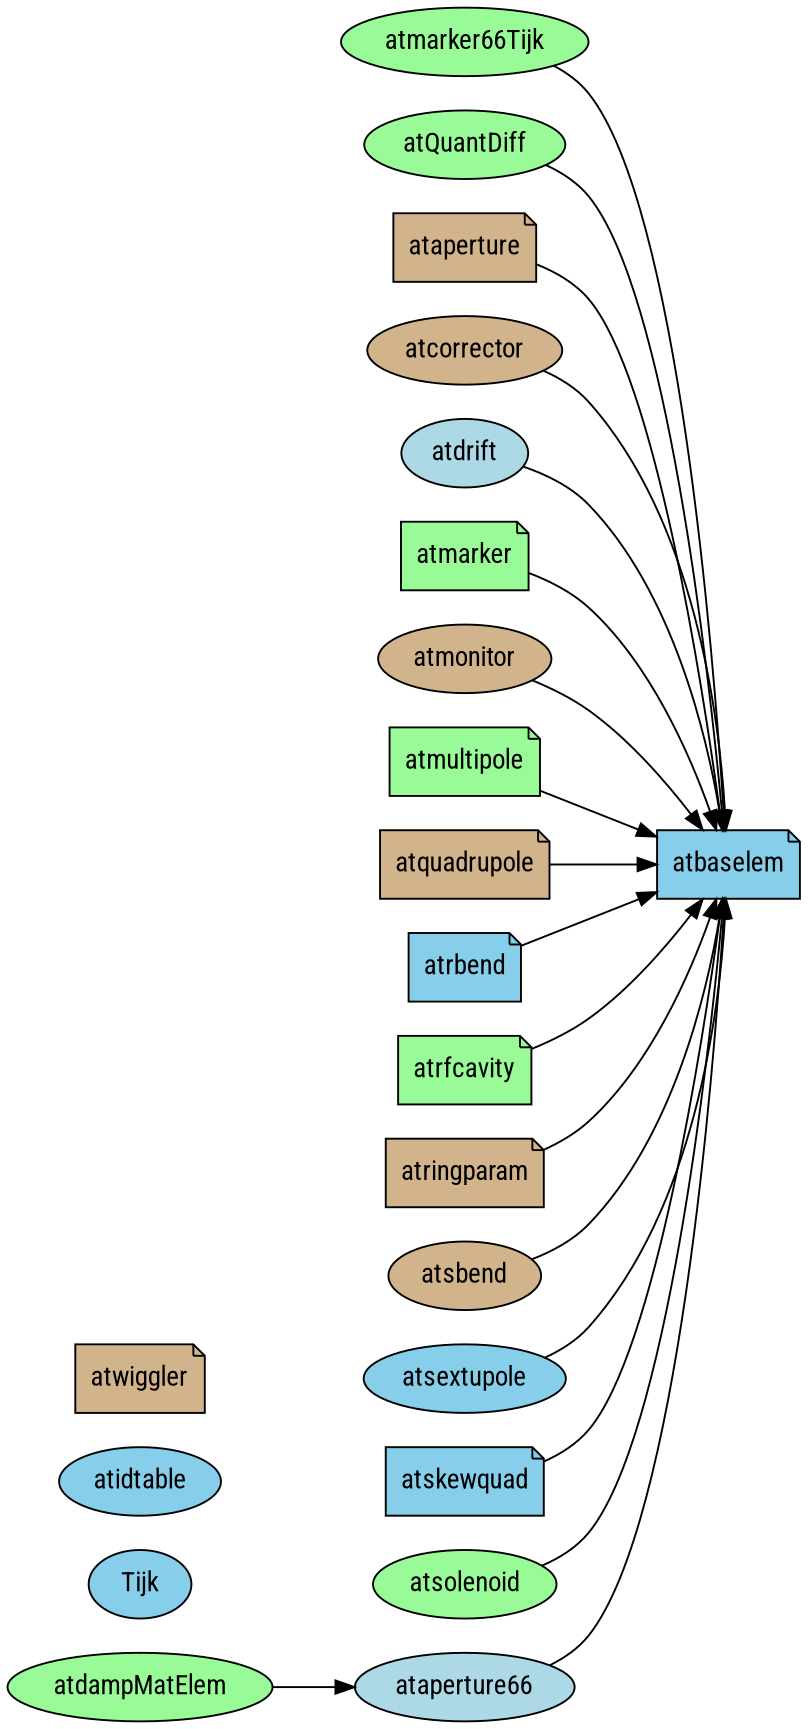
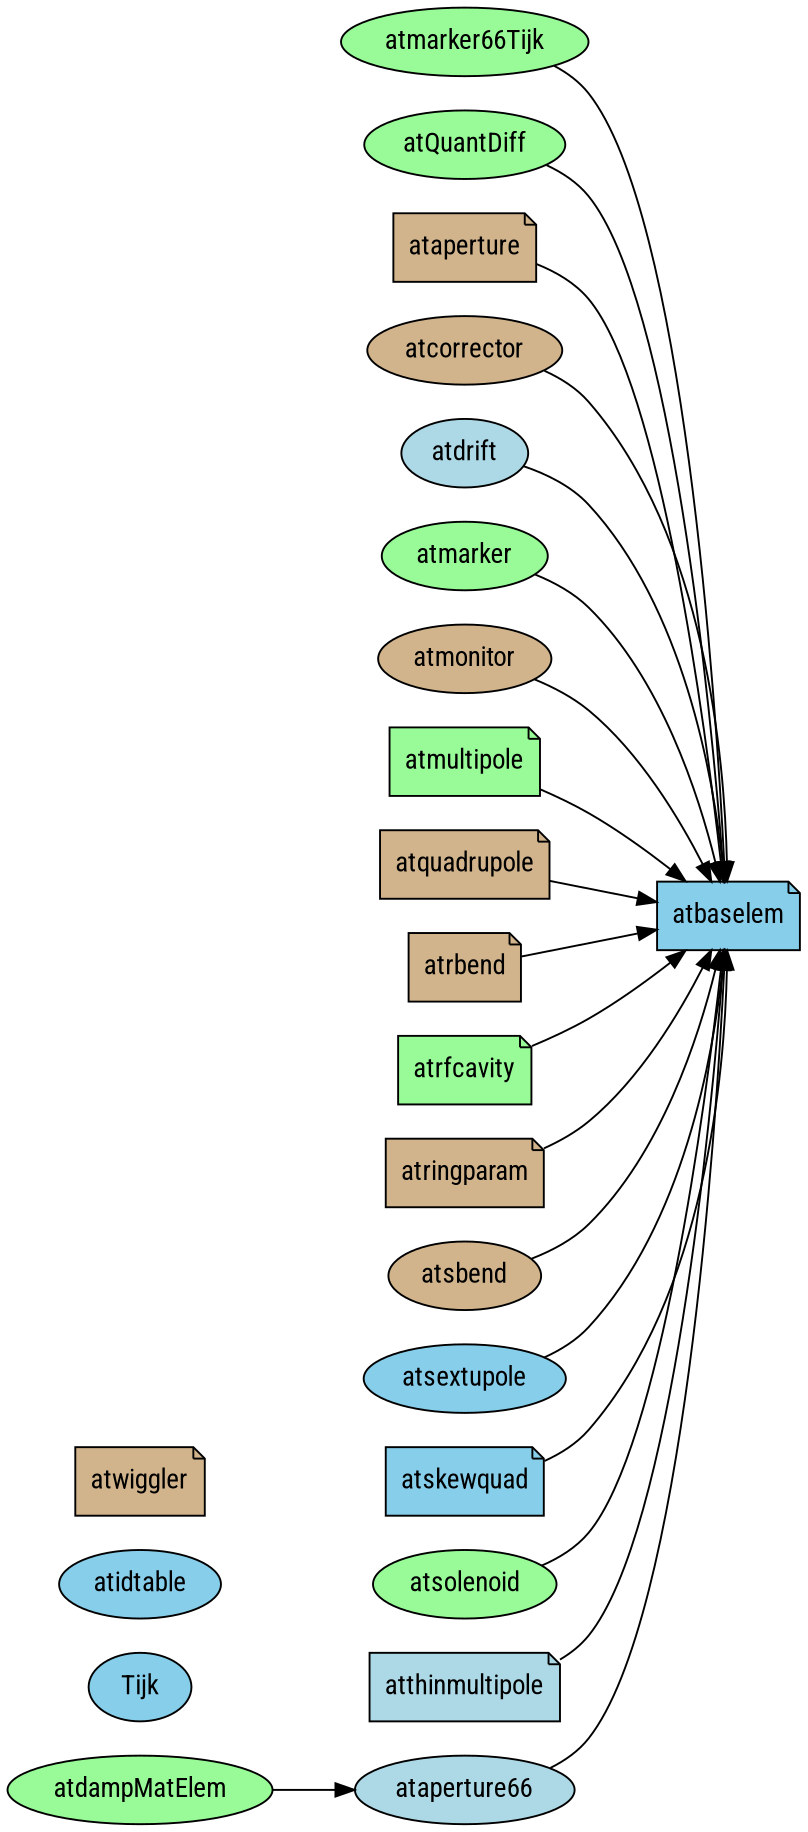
(465, 556) -> (465, 556)
(465, 967) -> (465, 967)
none -> (465, 1687)
